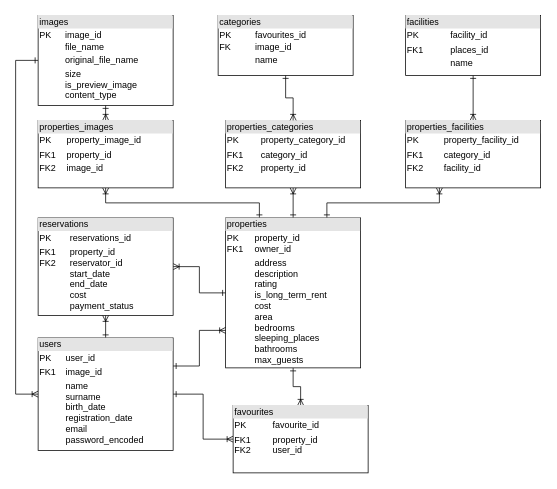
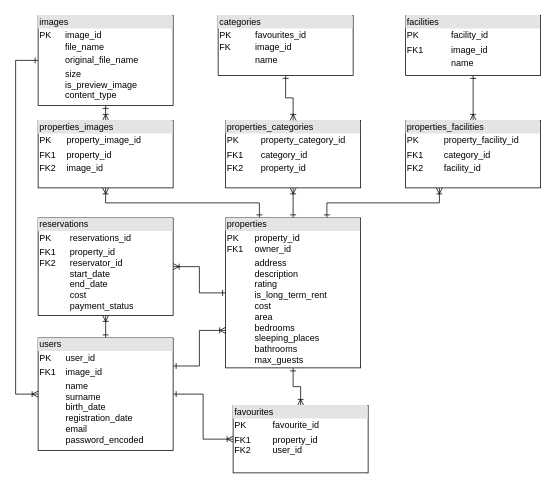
(433, 37) -> (433, 37)
